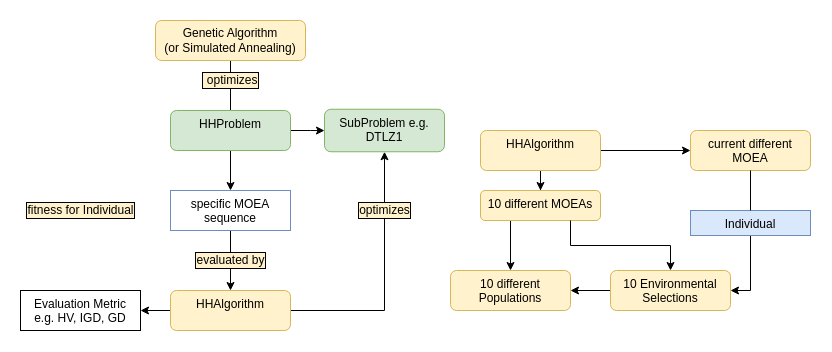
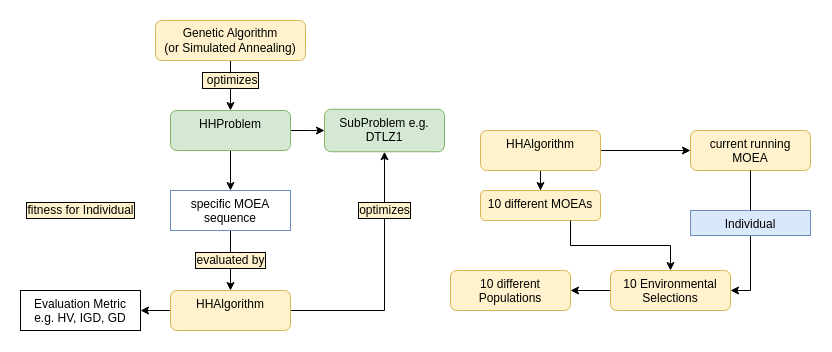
(231, 105) -> (231, 102)
(751, 152) -> (751, 152)
(511, 242) -> none
